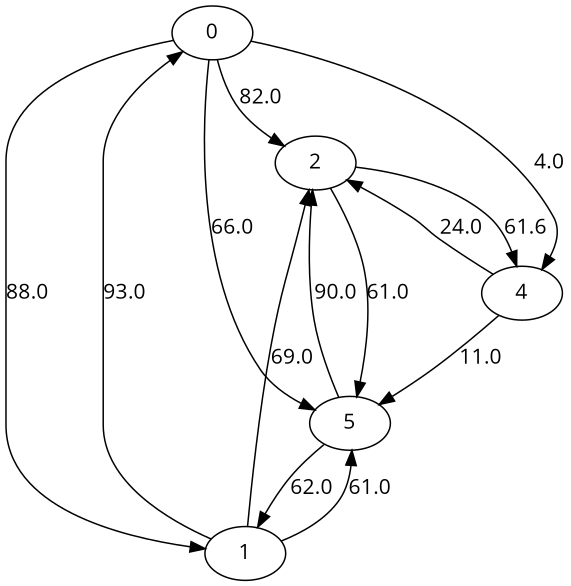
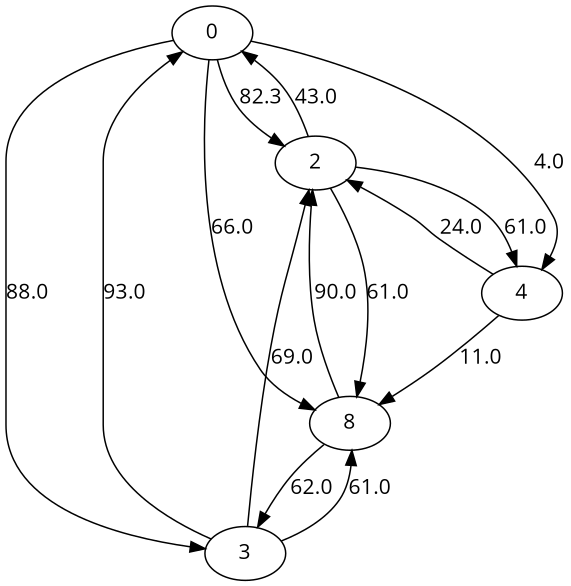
none -> (288, 94)
(261, 98) -> (261, 98)
(526, 228) -> (526, 228)
(350, 423) -> (350, 423)
(245, 553) -> (245, 553)
